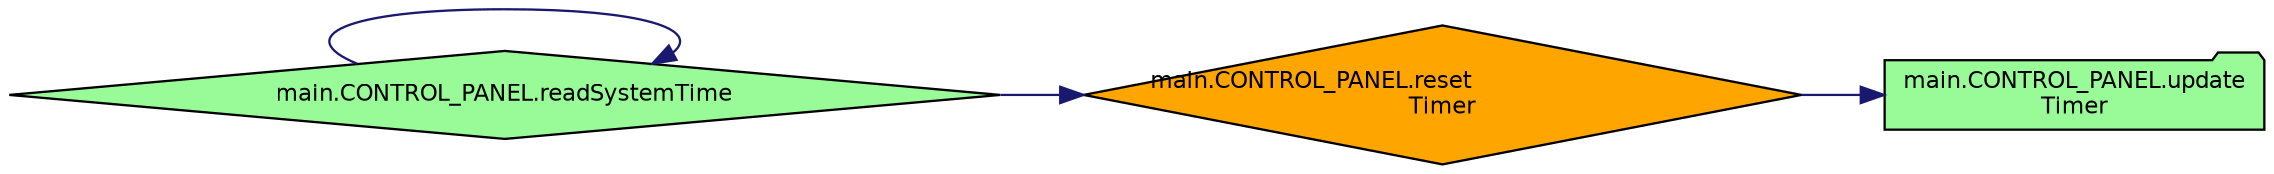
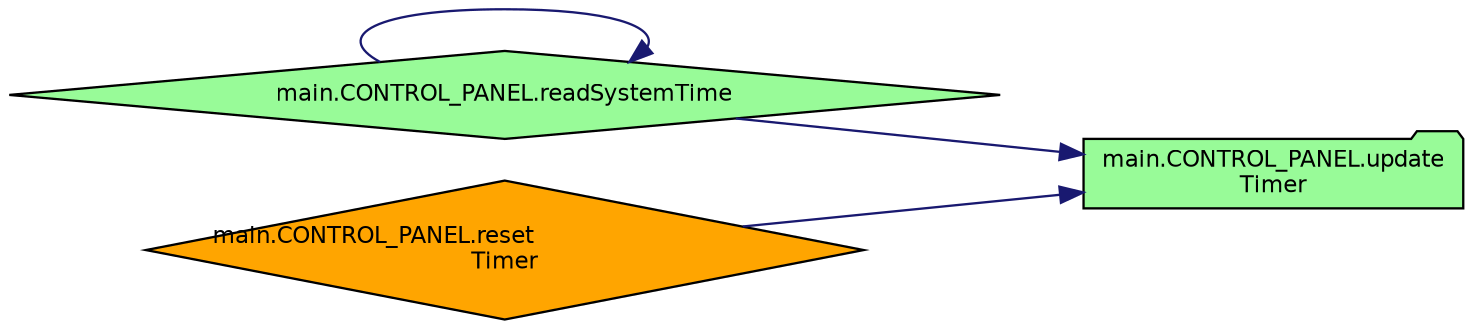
(1030, 95) -> (898, 135)
